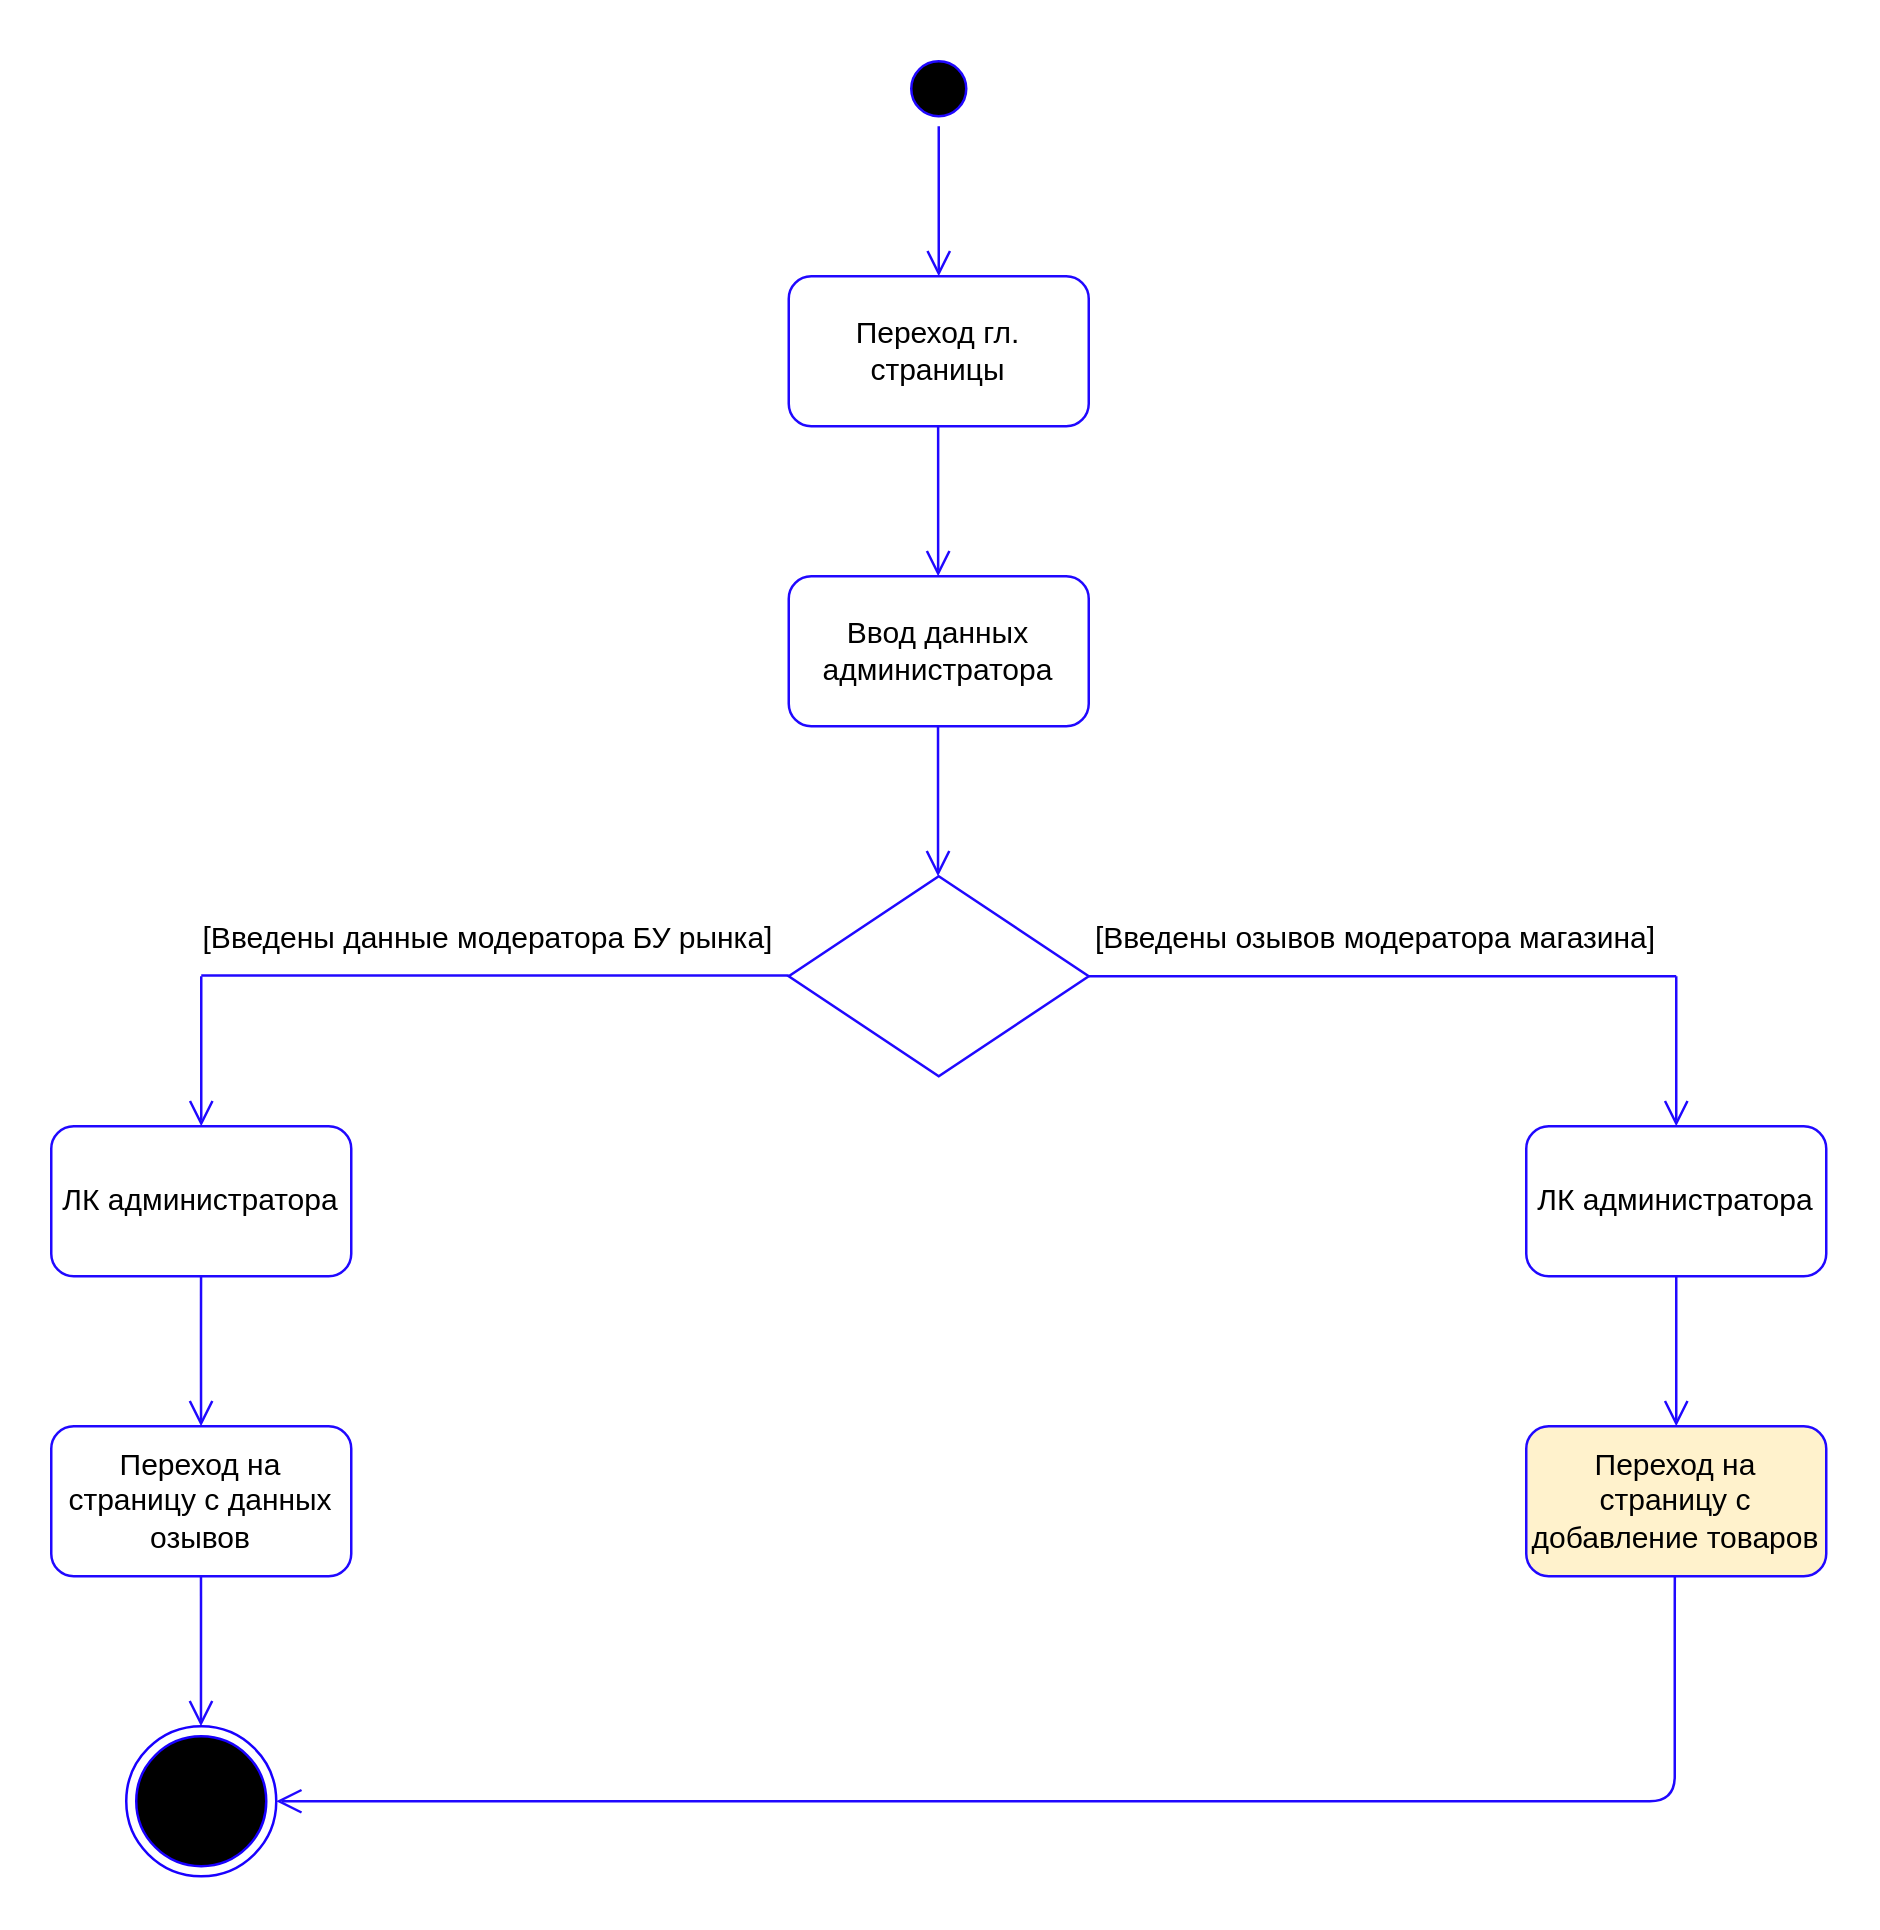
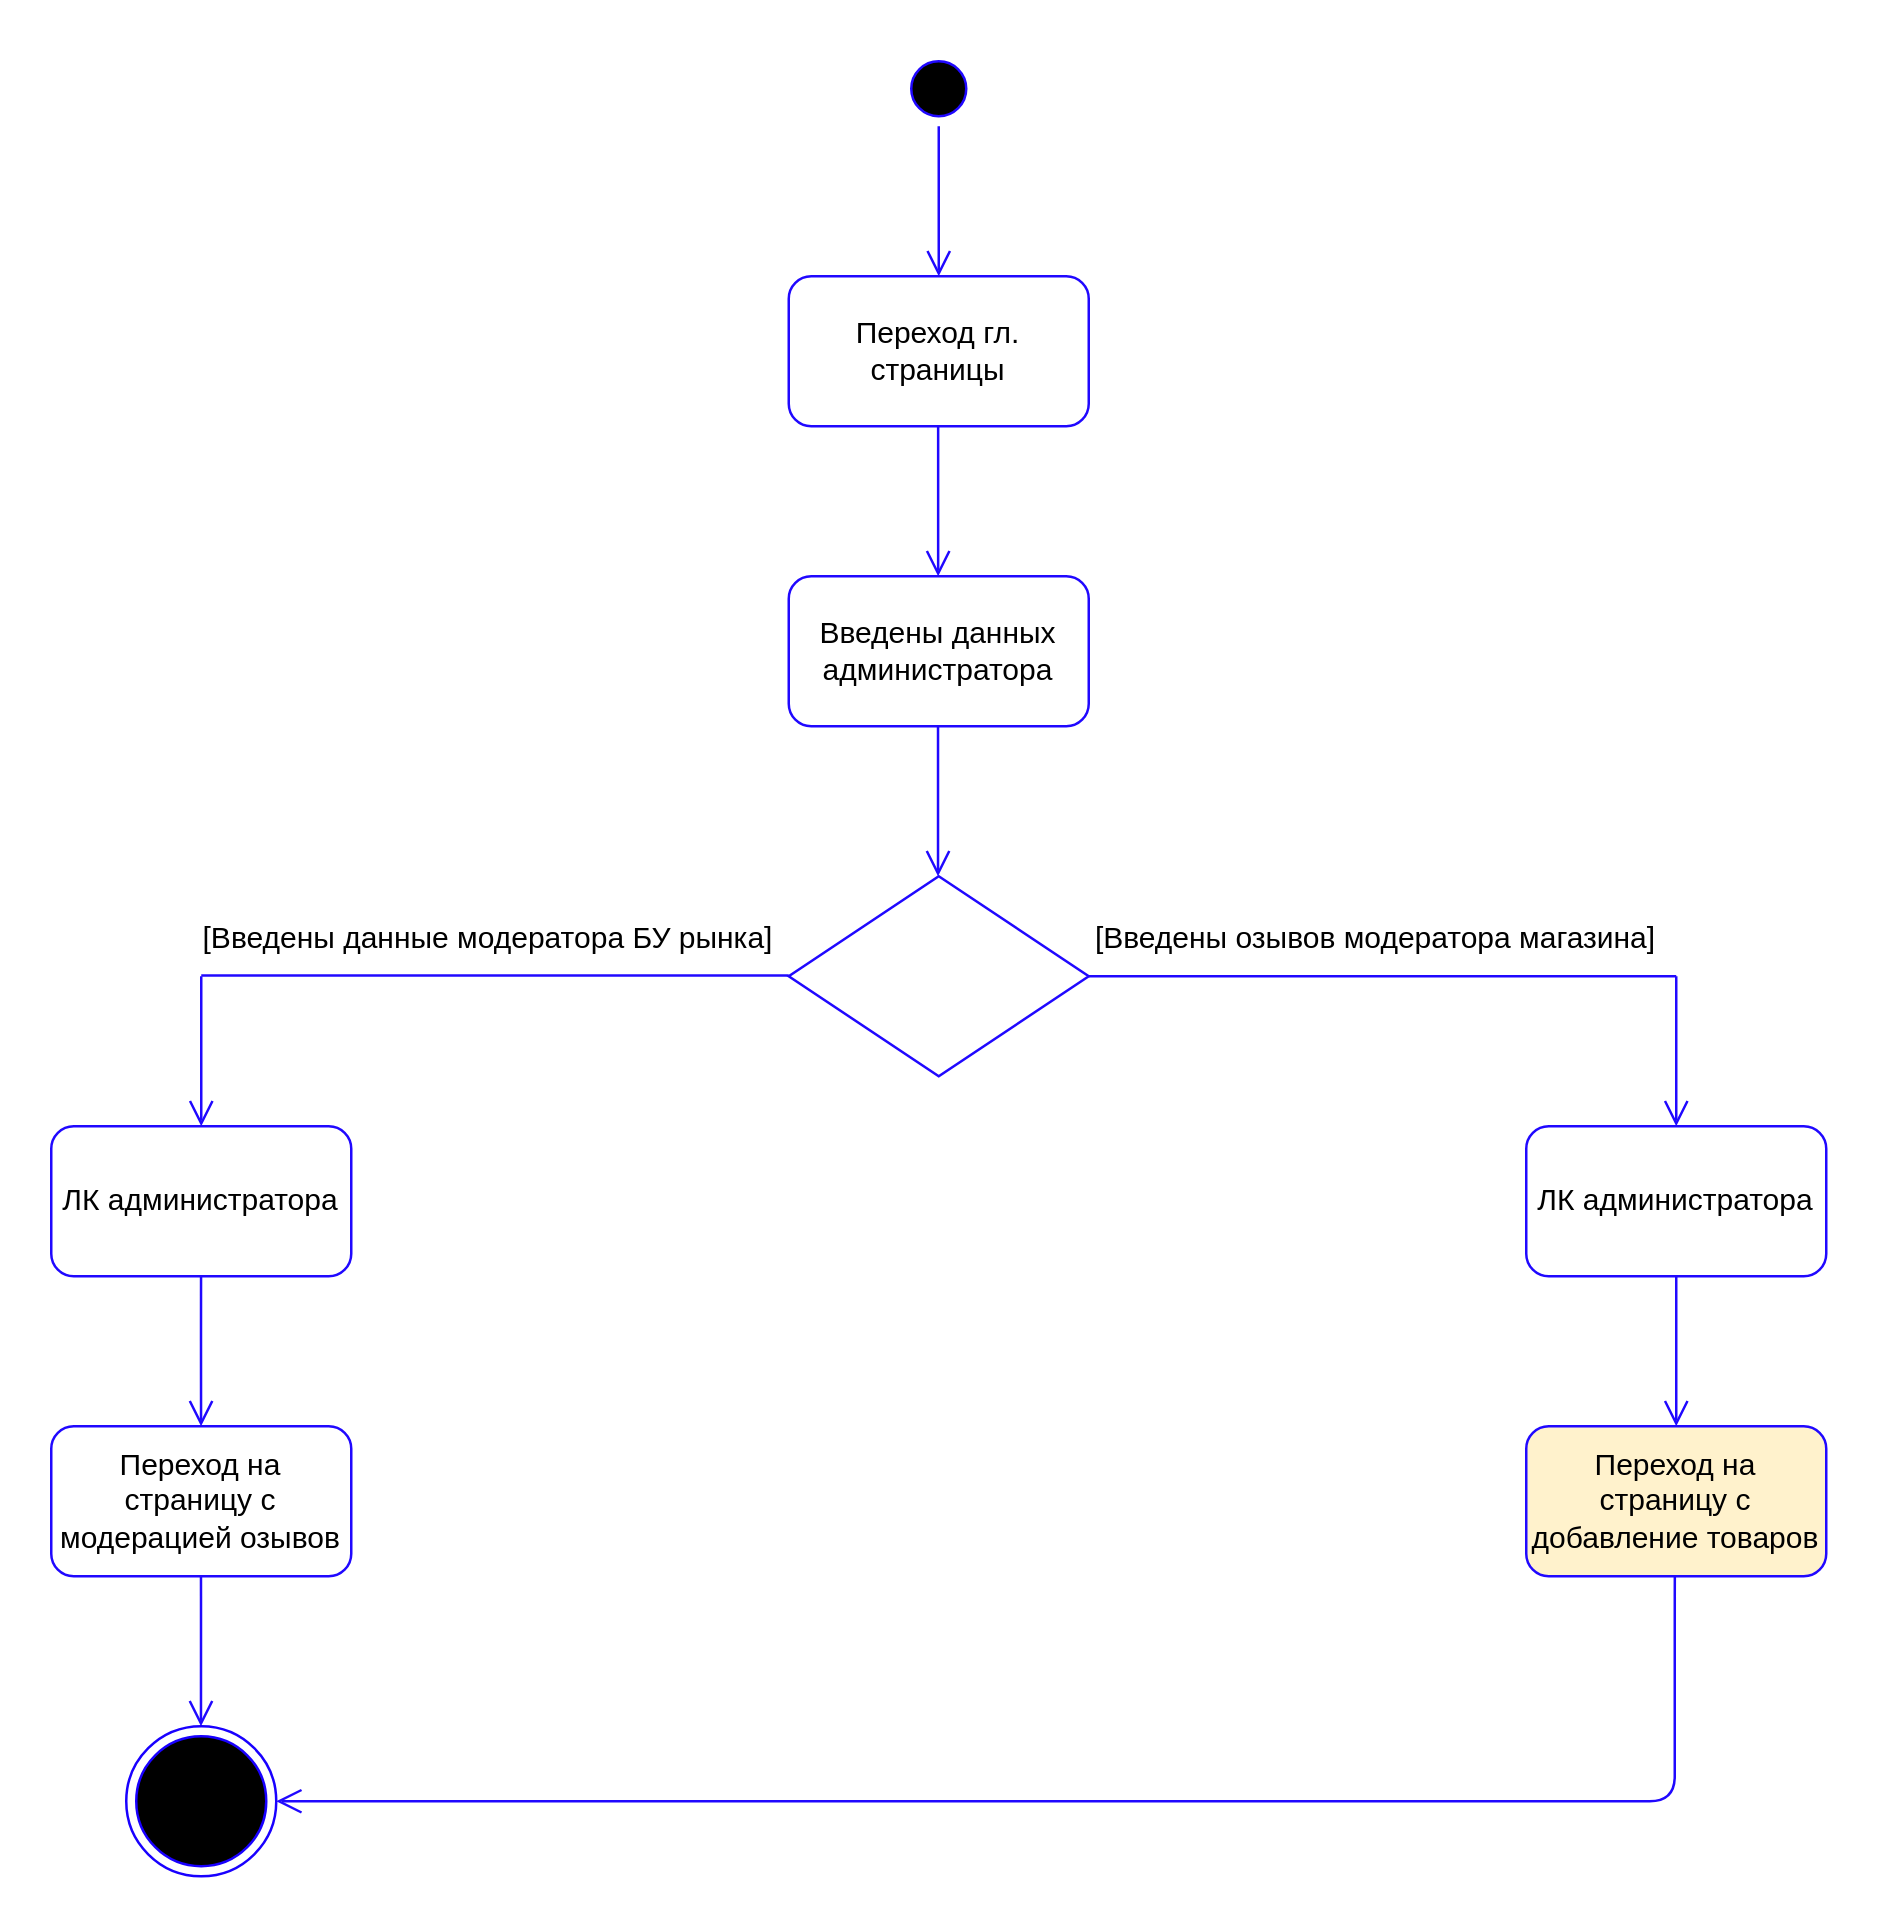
(939, 651) -> (939, 651)
(201, 1501) -> (201, 1501)
